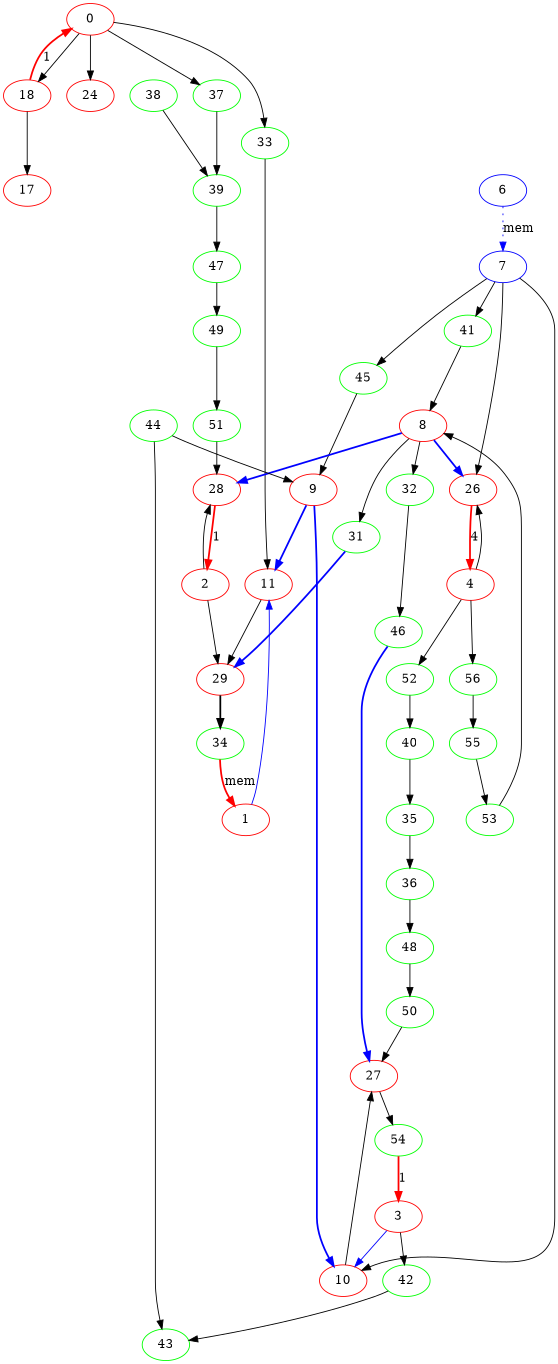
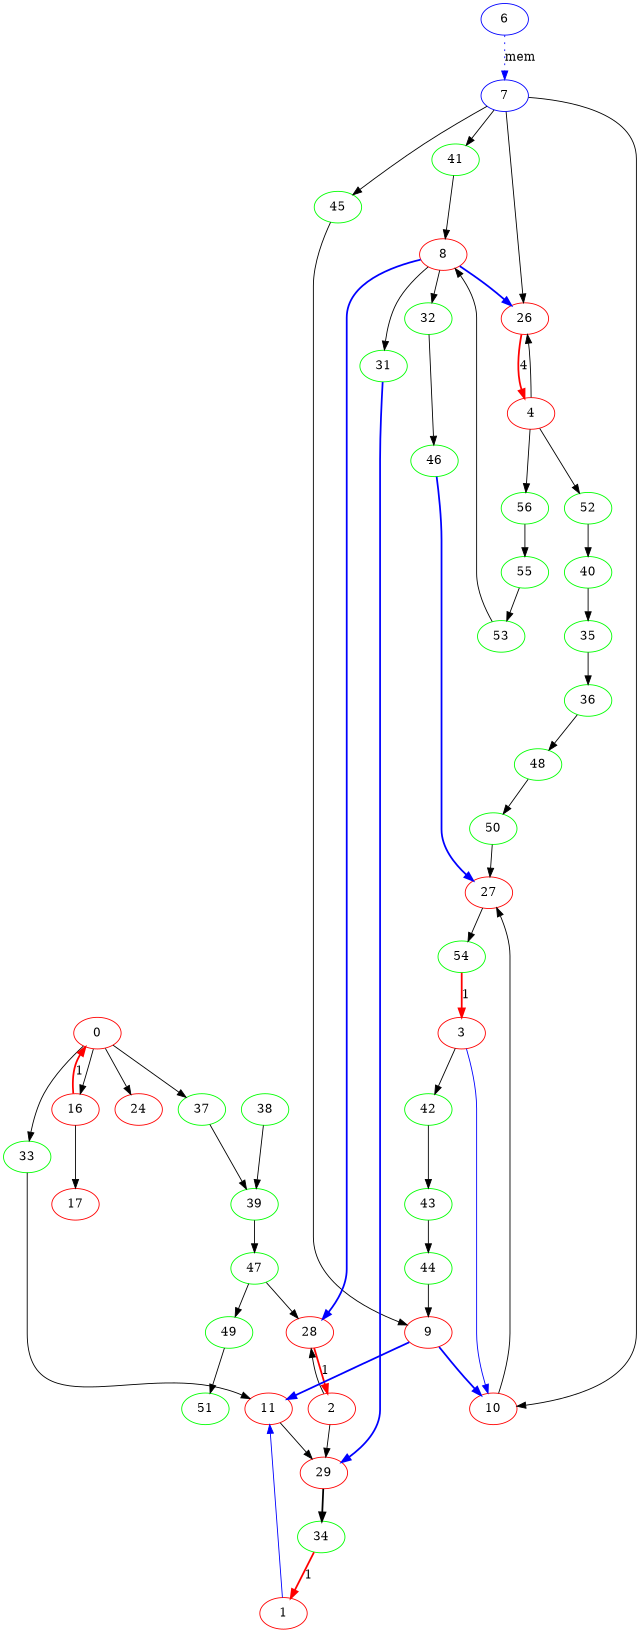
(27, 96) -> (75, 1110)
(217, 448) -> (279, 1297)
(241, 782) -> (309, 1575)
(155, 881) -> (428, 1232)
